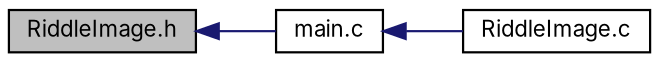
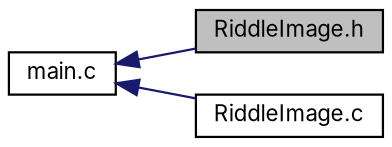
(247, 31) -> (167, 54)
